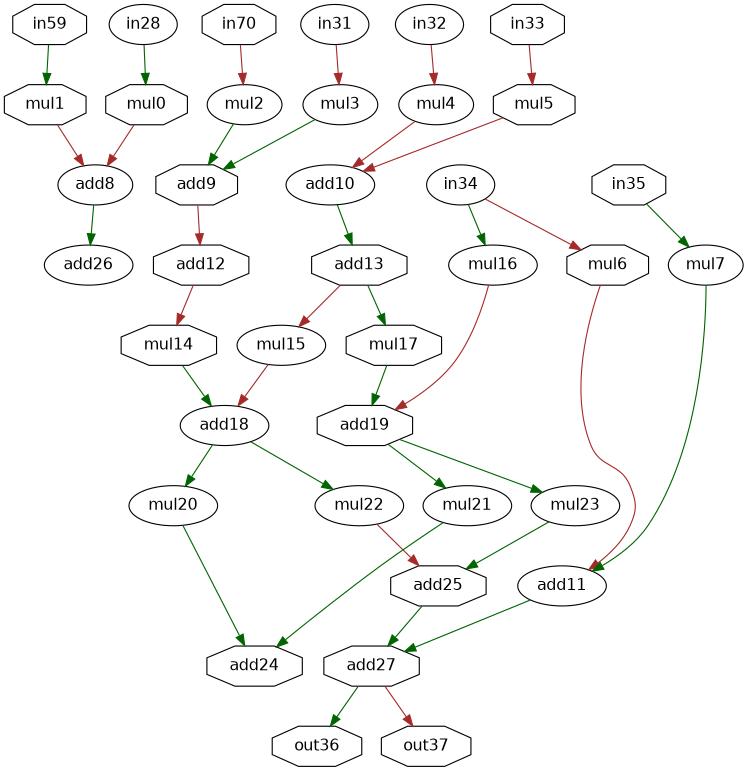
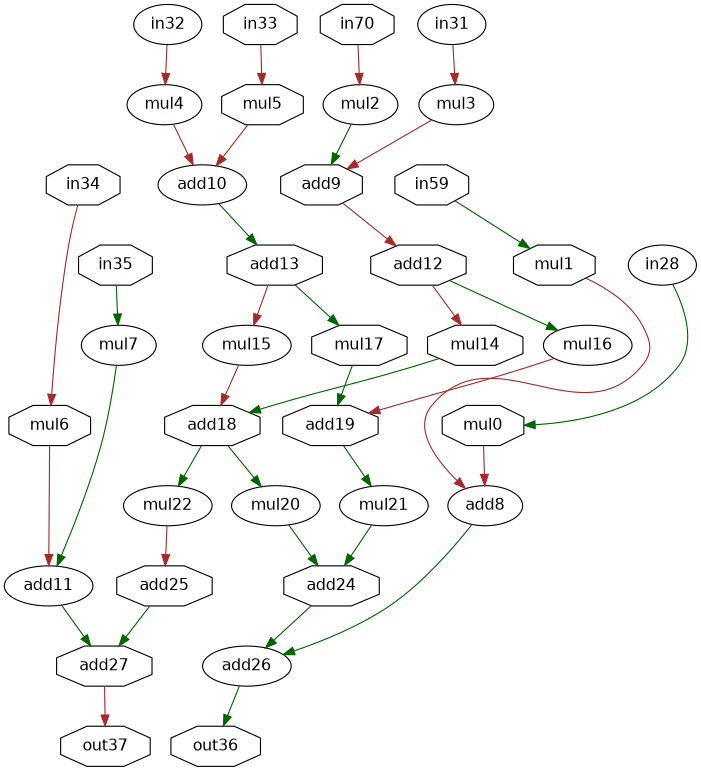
(274, 142) -> (394, 142)
(461, 185) -> (83, 185)
(475, 220) -> (499, 303)
(225, 426) -> (212, 426)
(575, 506) -> none
none -> (292, 623)
(347, 702) -> (233, 701)
